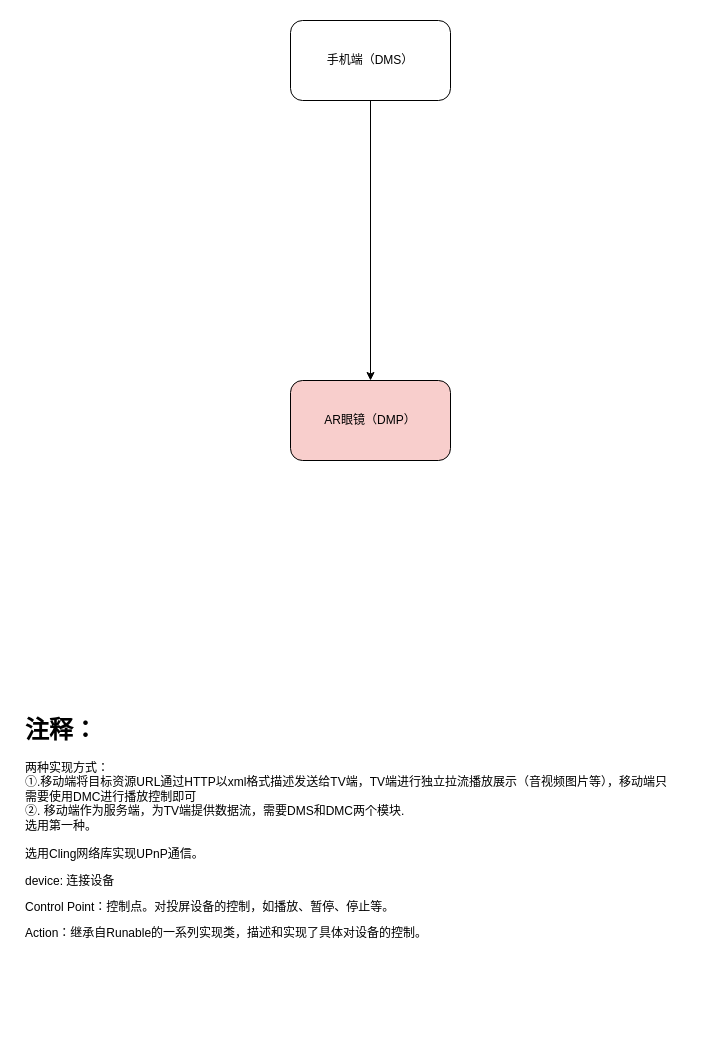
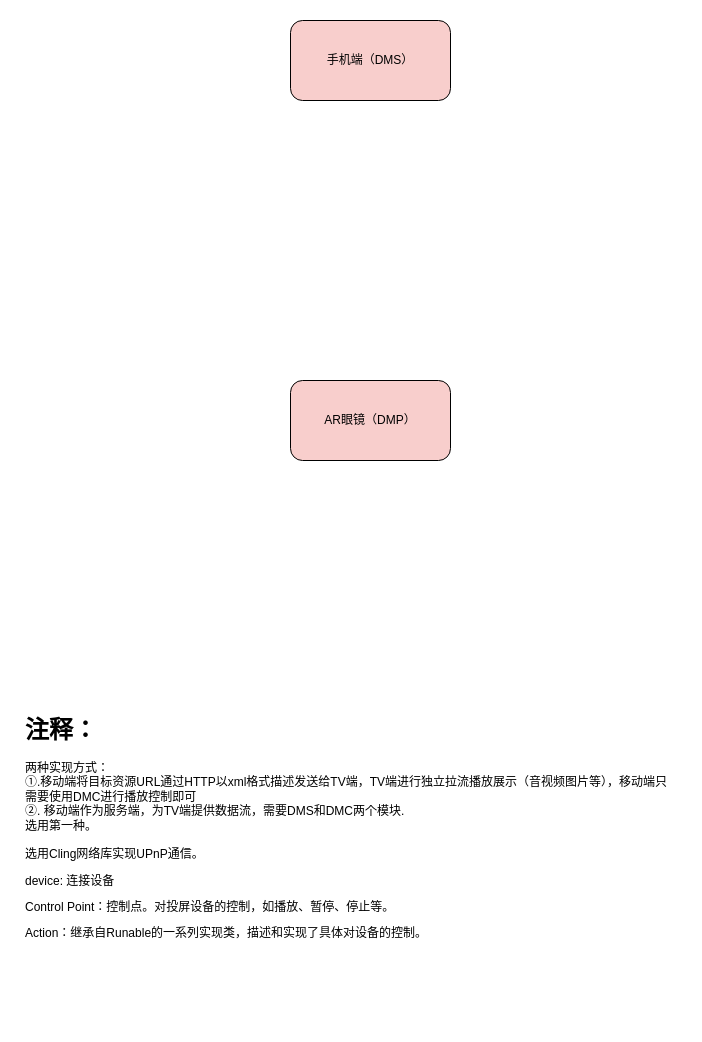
(371, 61) -> (371, 61)
(371, 237) -> none
